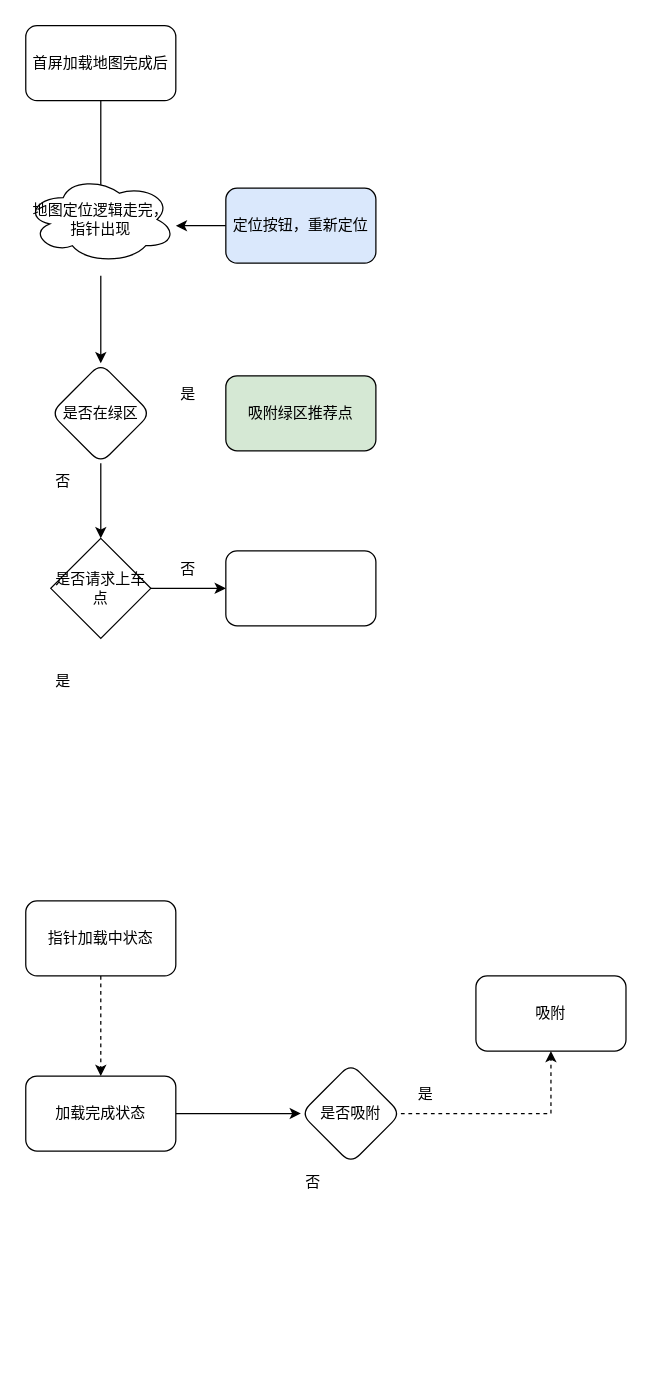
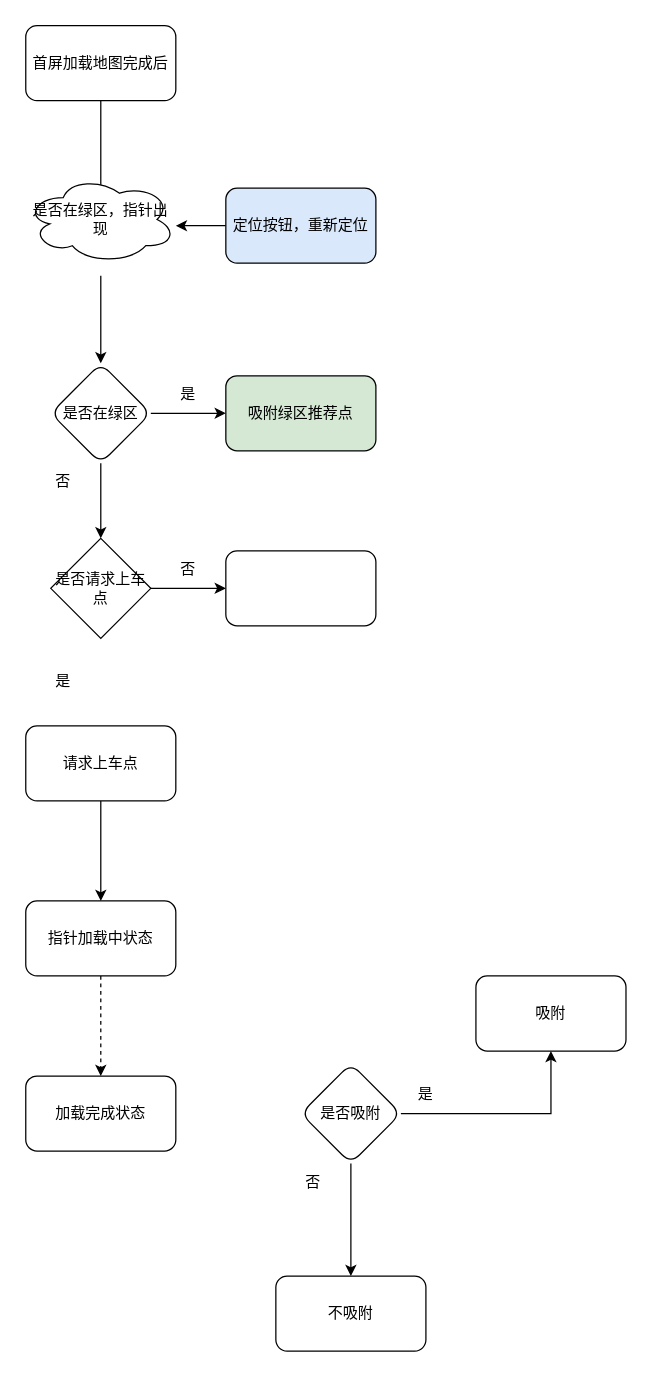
(101, 219) -> (101, 219)
none -> (184, 413)
none -> (101, 763)
none -> (101, 847)
(234, 1113) -> none
(504, 1113) -> (504, 1113)
none -> (351, 1215)
none -> (351, 1313)
